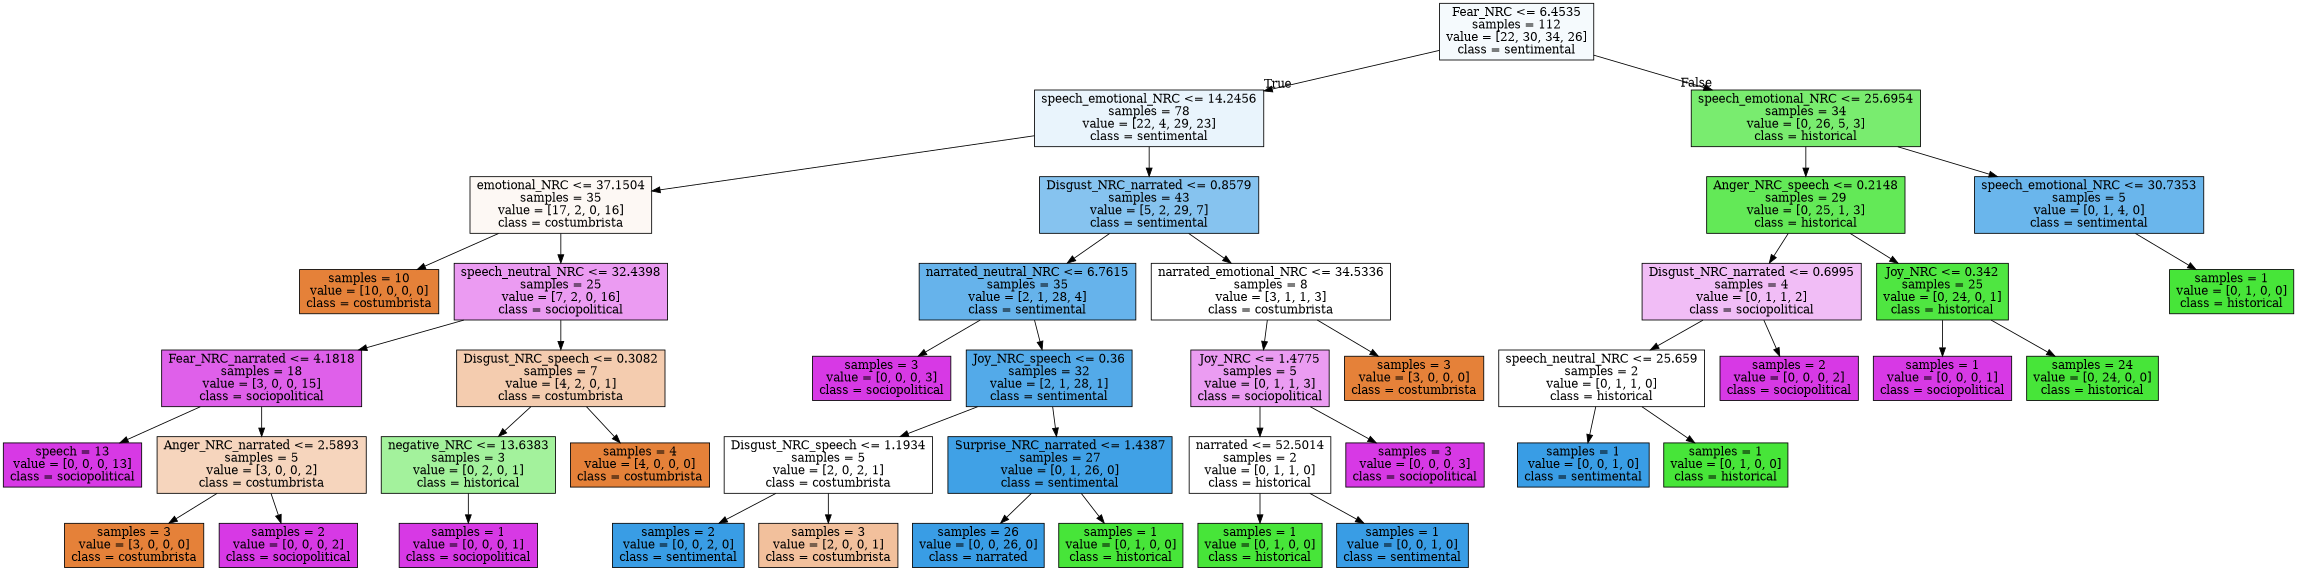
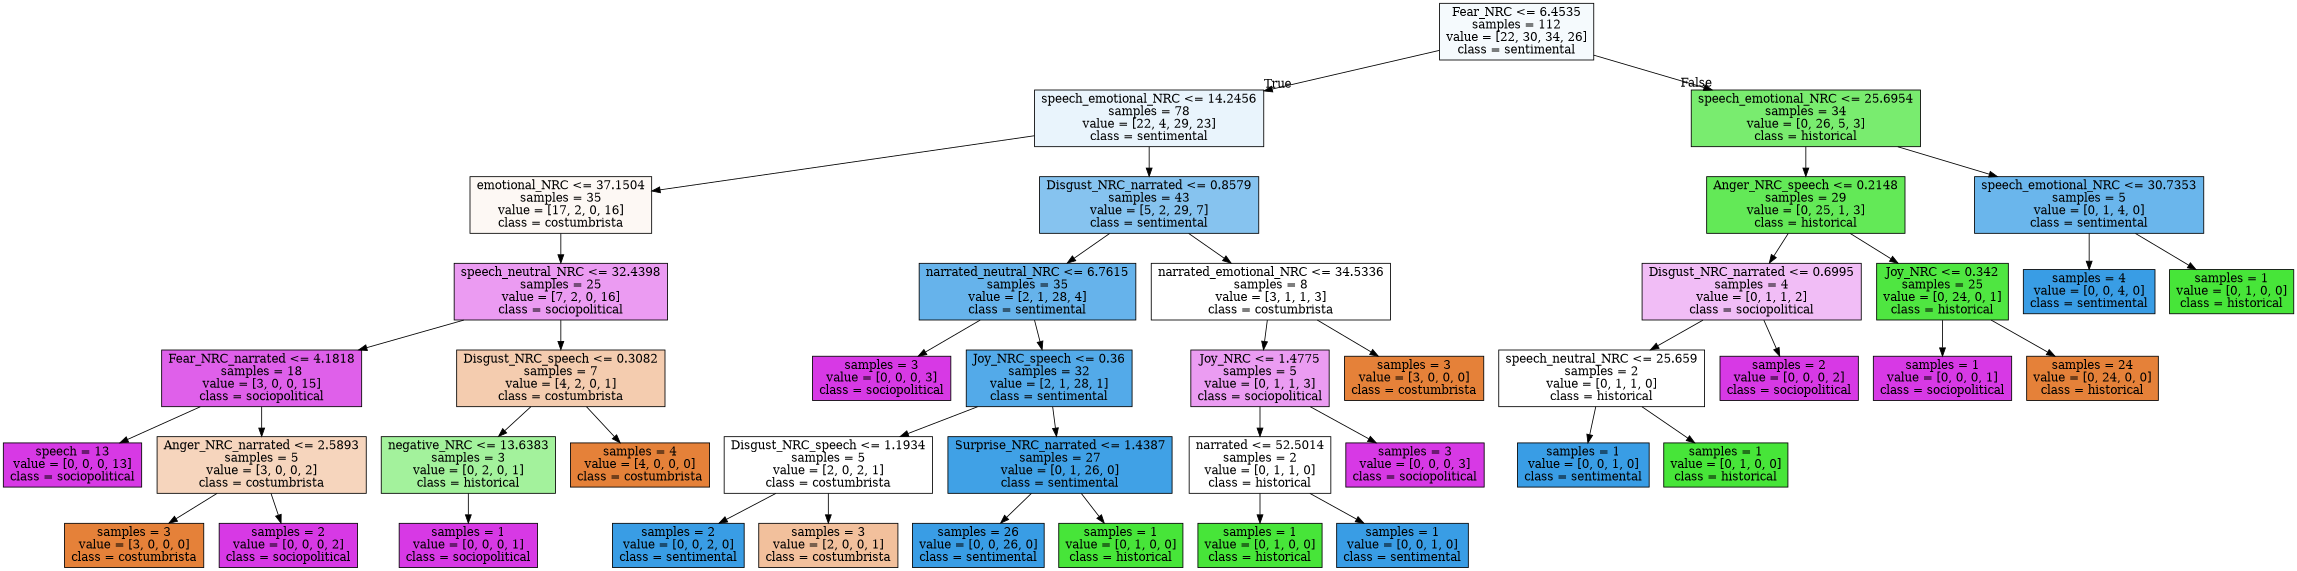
(369, 292) -> none
none -> (2089, 292)
(2092, 378) -> (2092, 378)
(978, 545) -> (978, 545)
